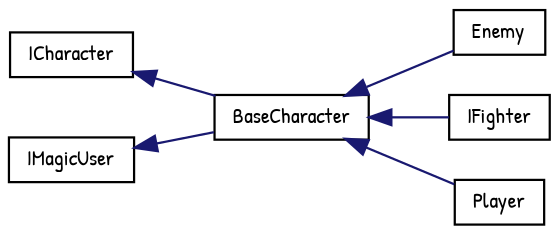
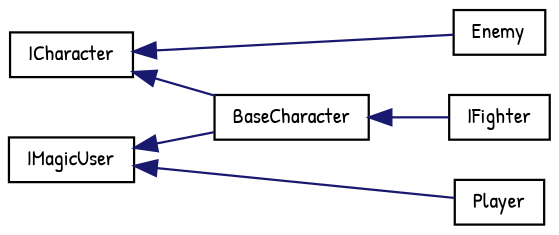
(410, 69) -> (305, 43)
(410, 166) -> (306, 183)
